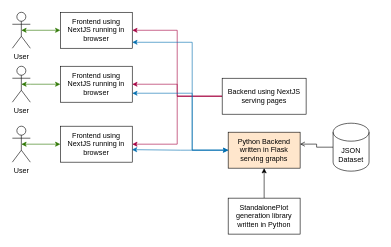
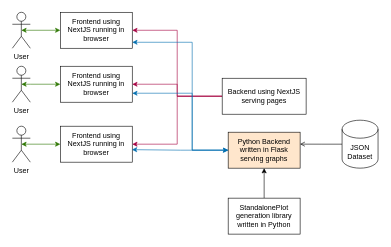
(351, 147) -> (360, 144)
